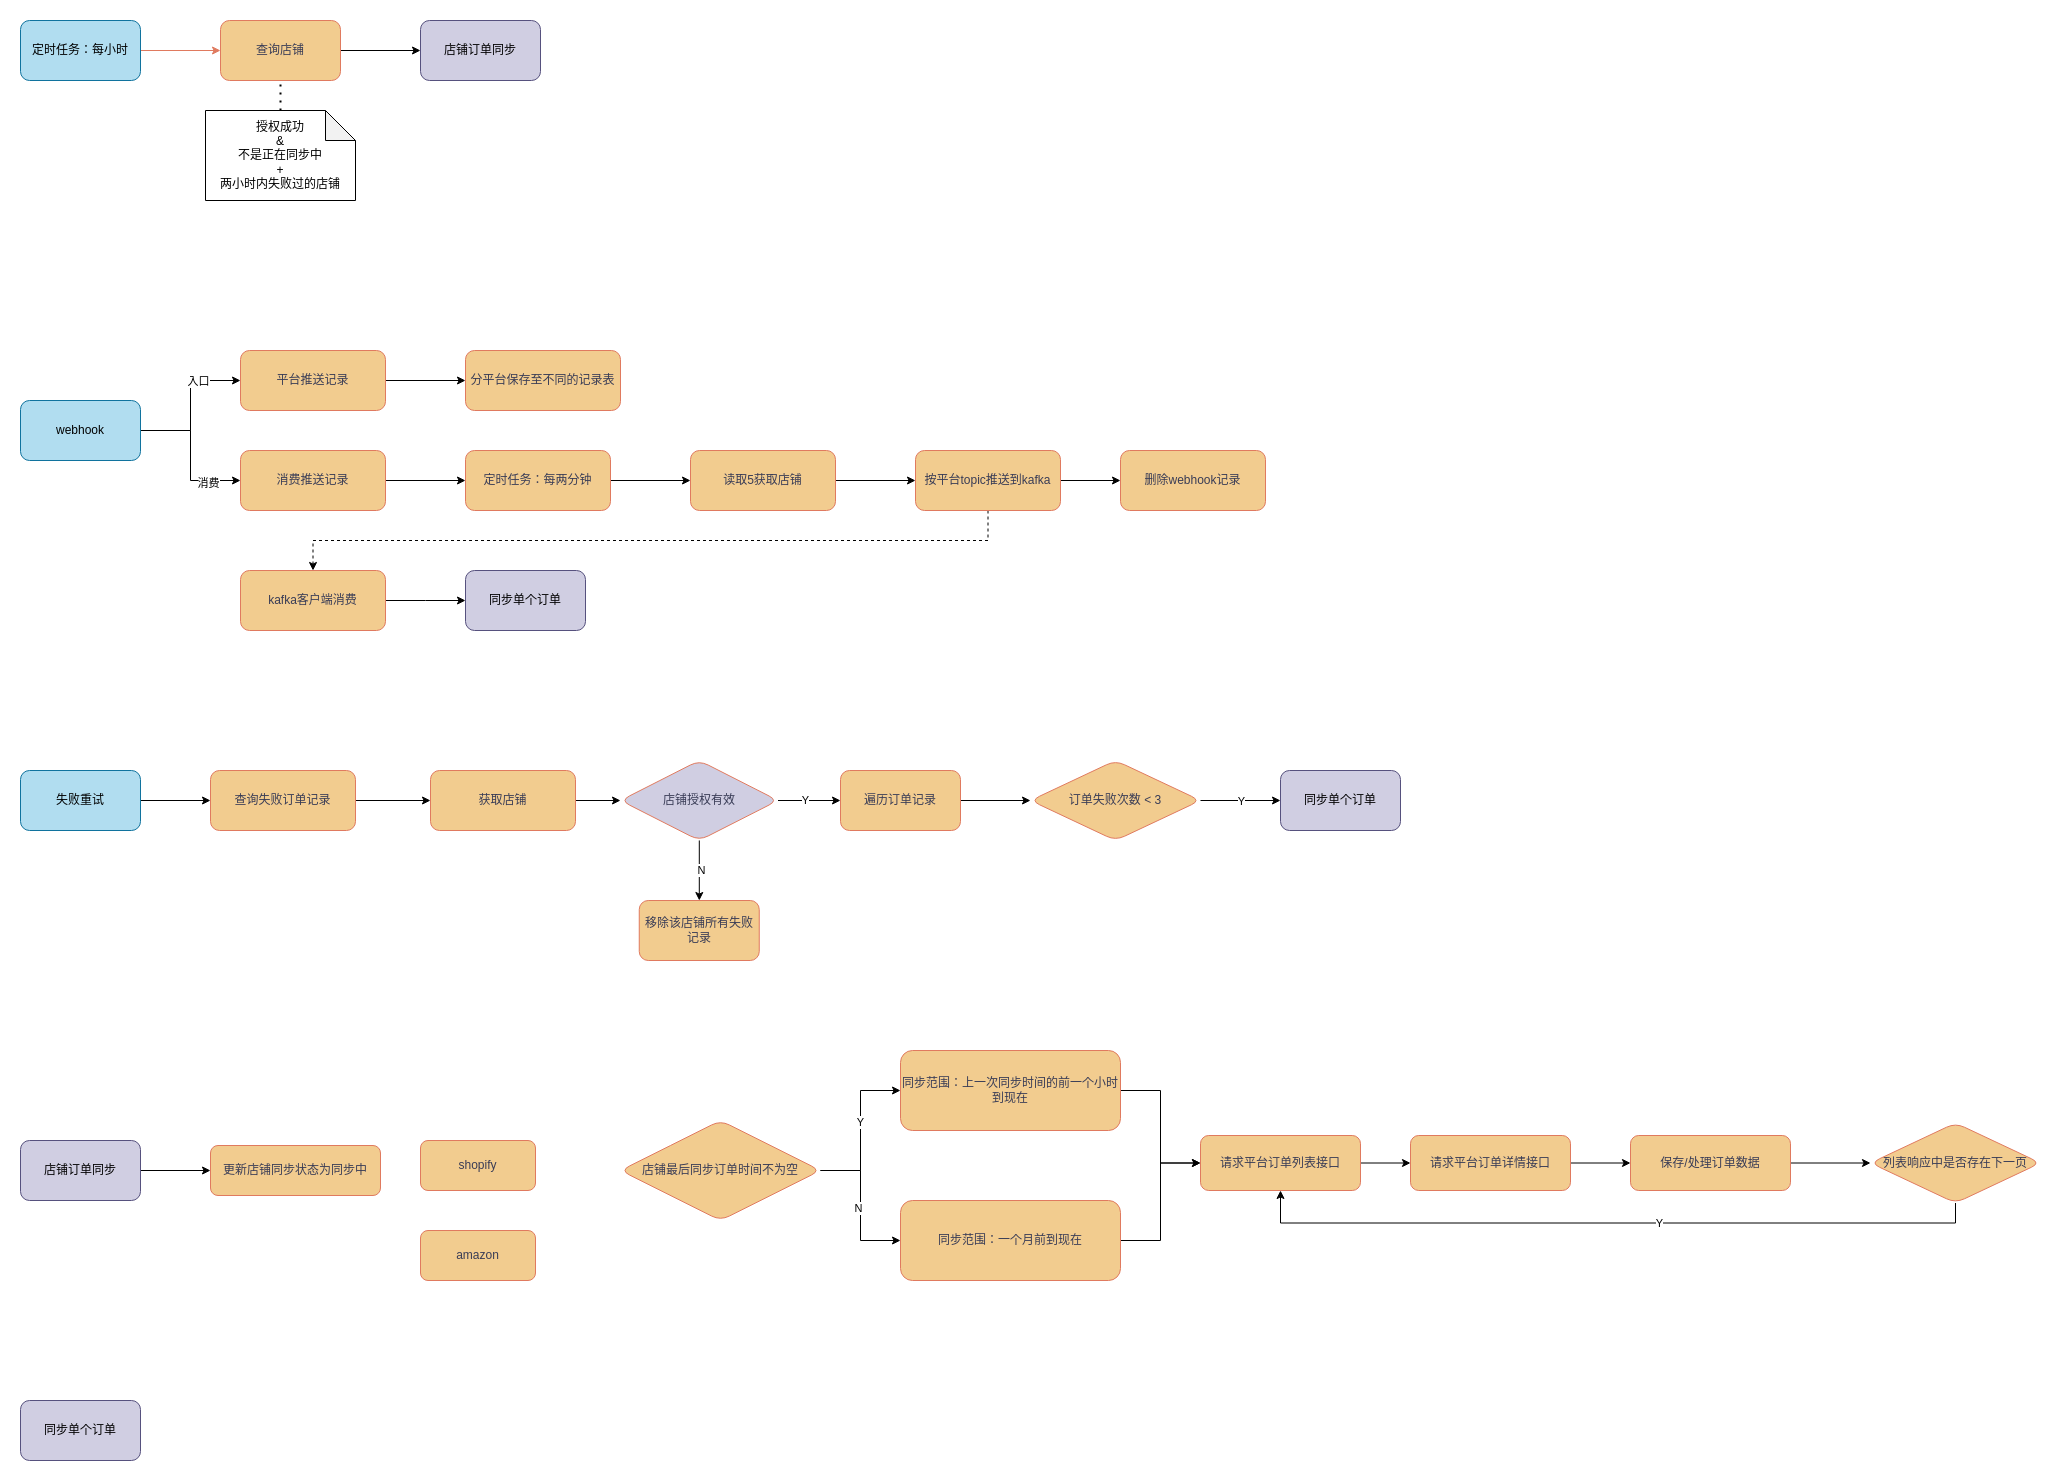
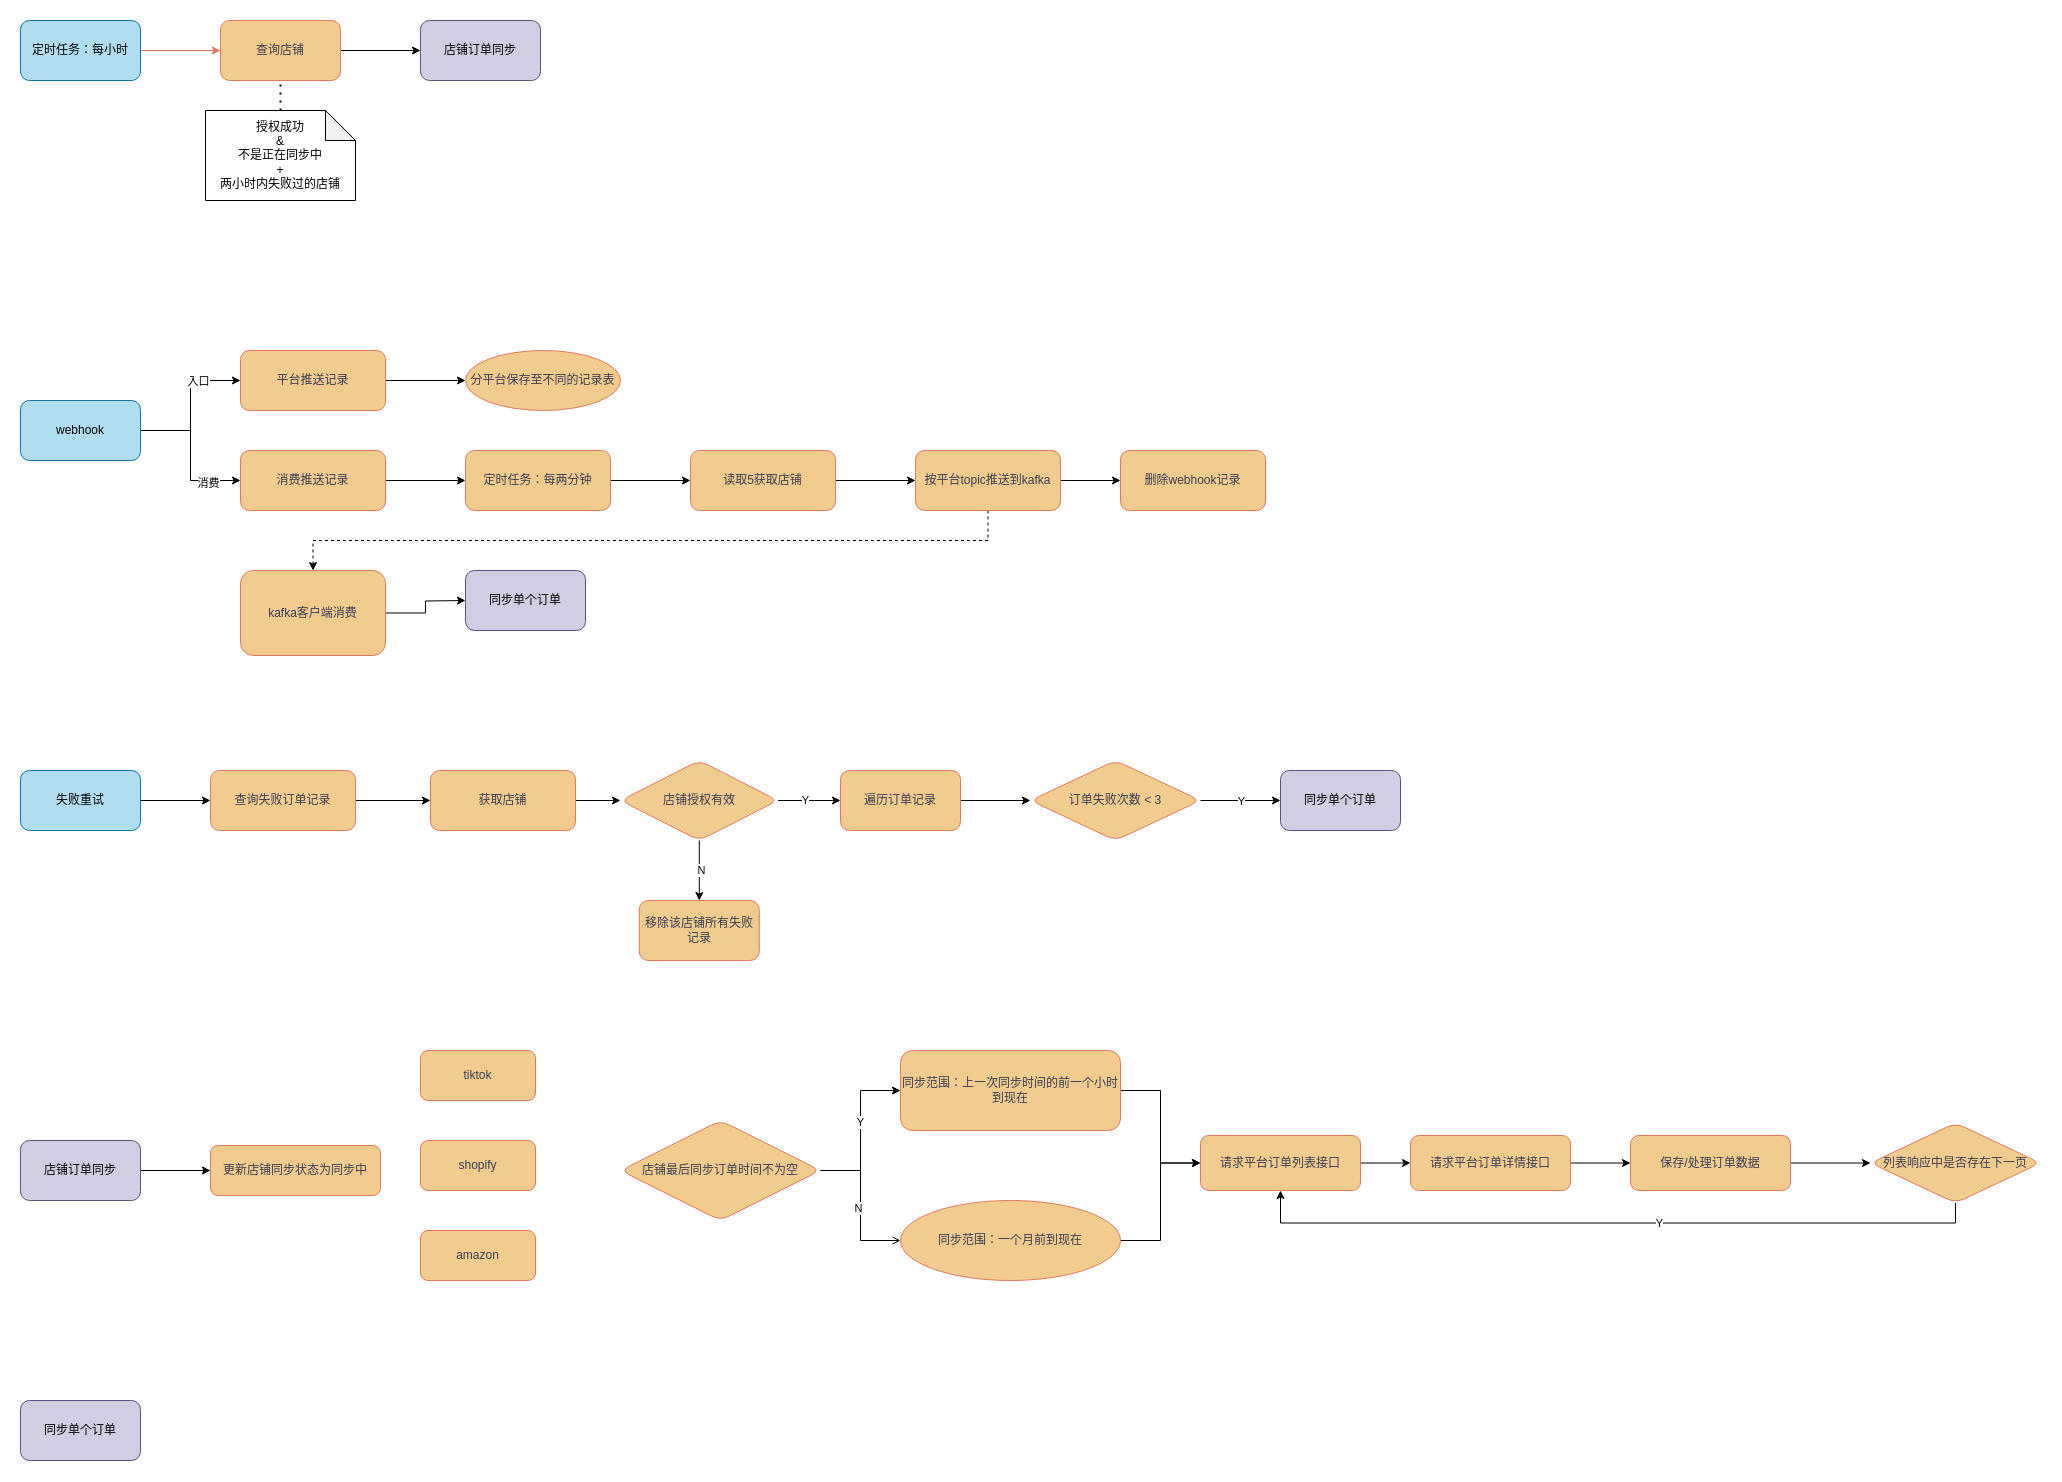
(543, 381) -> (543, 381)
(313, 601) -> (313, 613)
(699, 801) -> (699, 801)
none -> (478, 1076)
(892, 1241) -> (894, 1241)
(1011, 1241) -> (1011, 1241)
